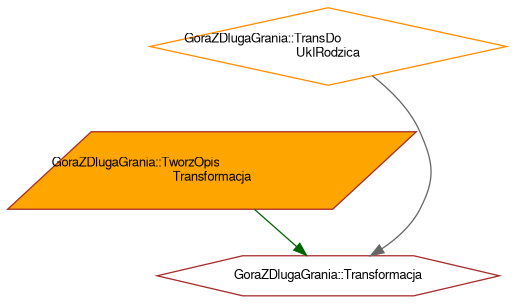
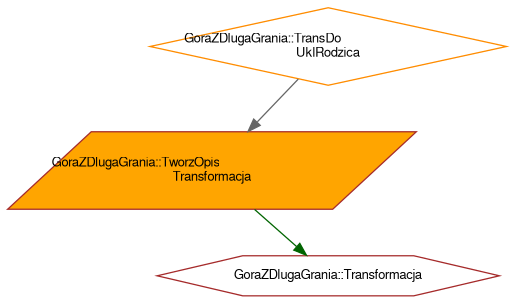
(430, 161) -> (278, 100)
